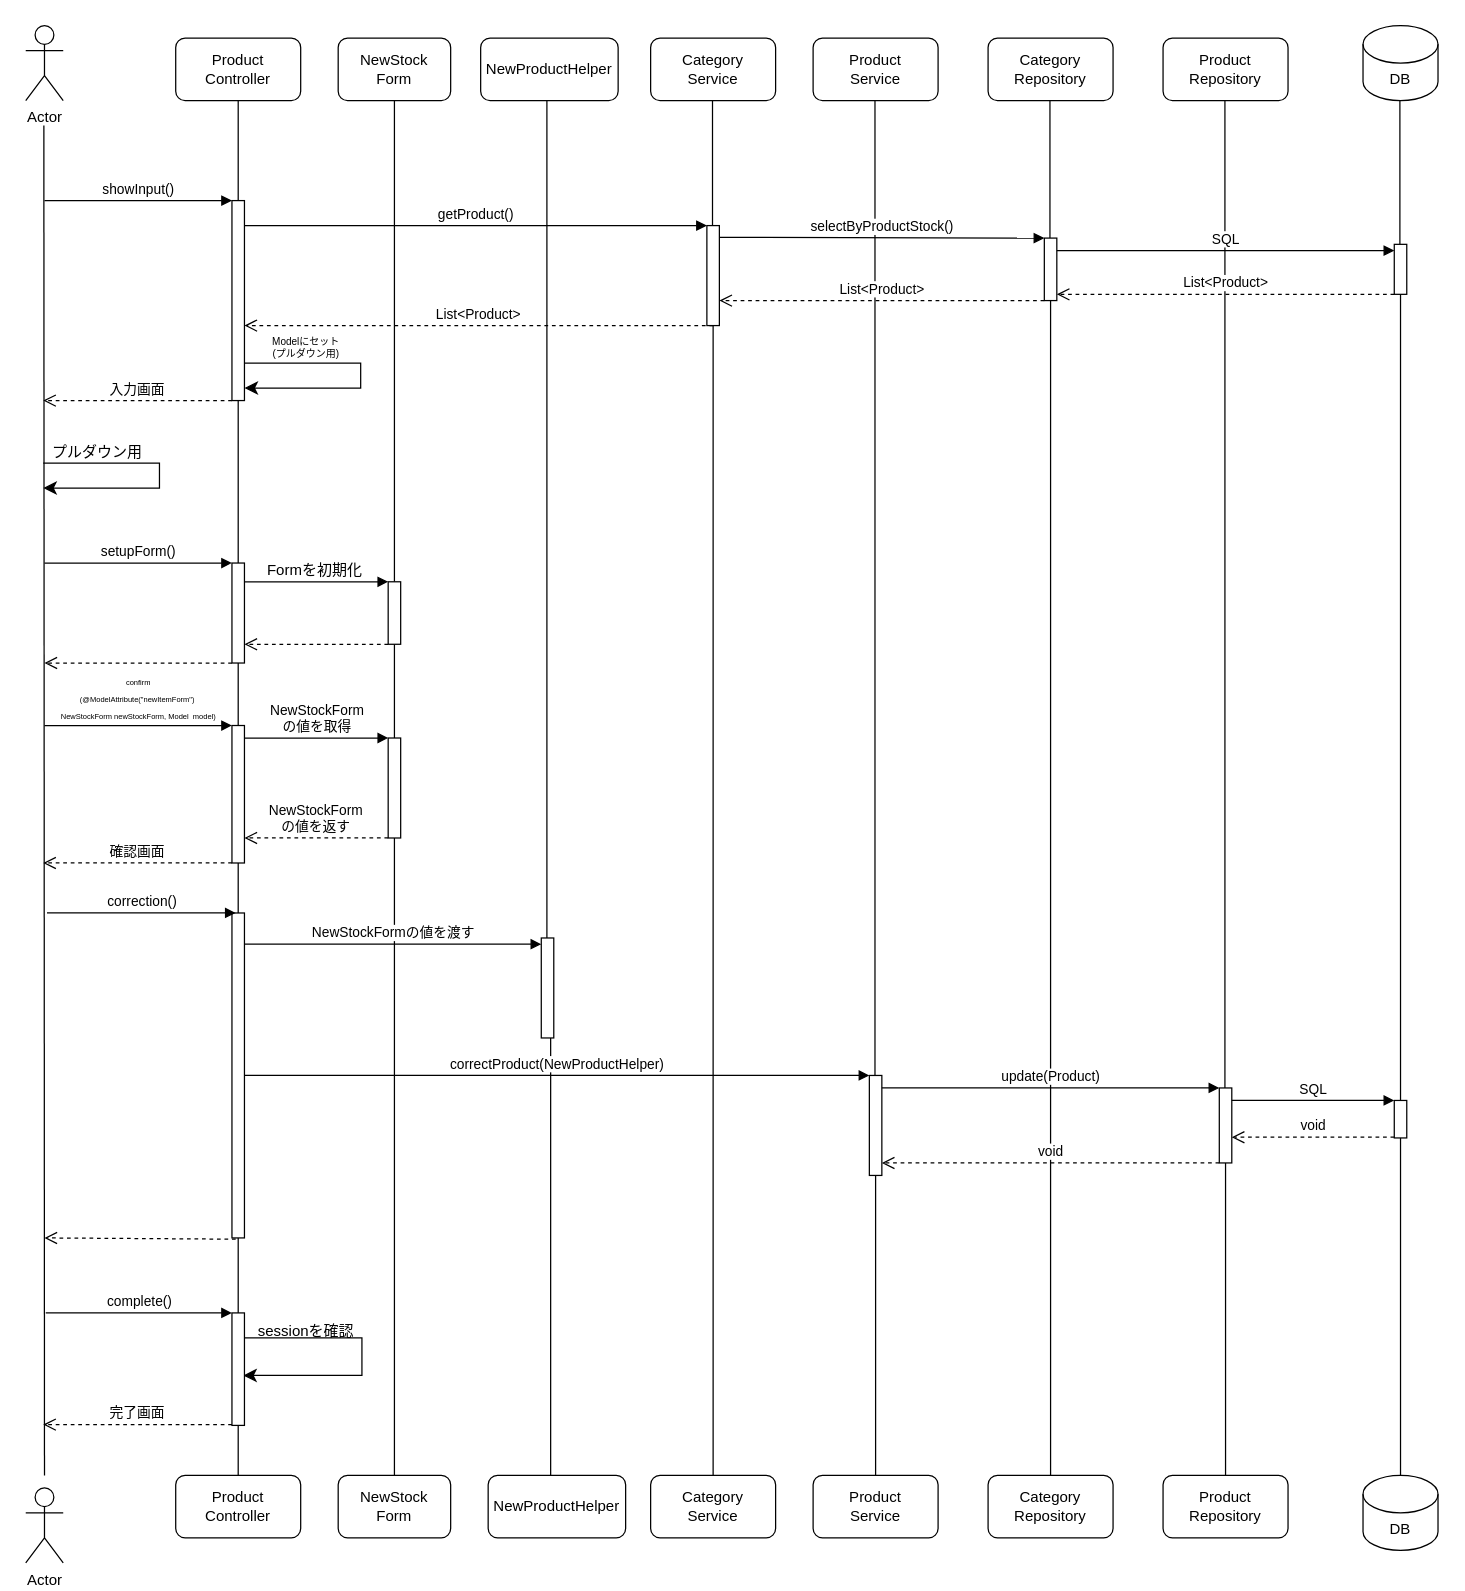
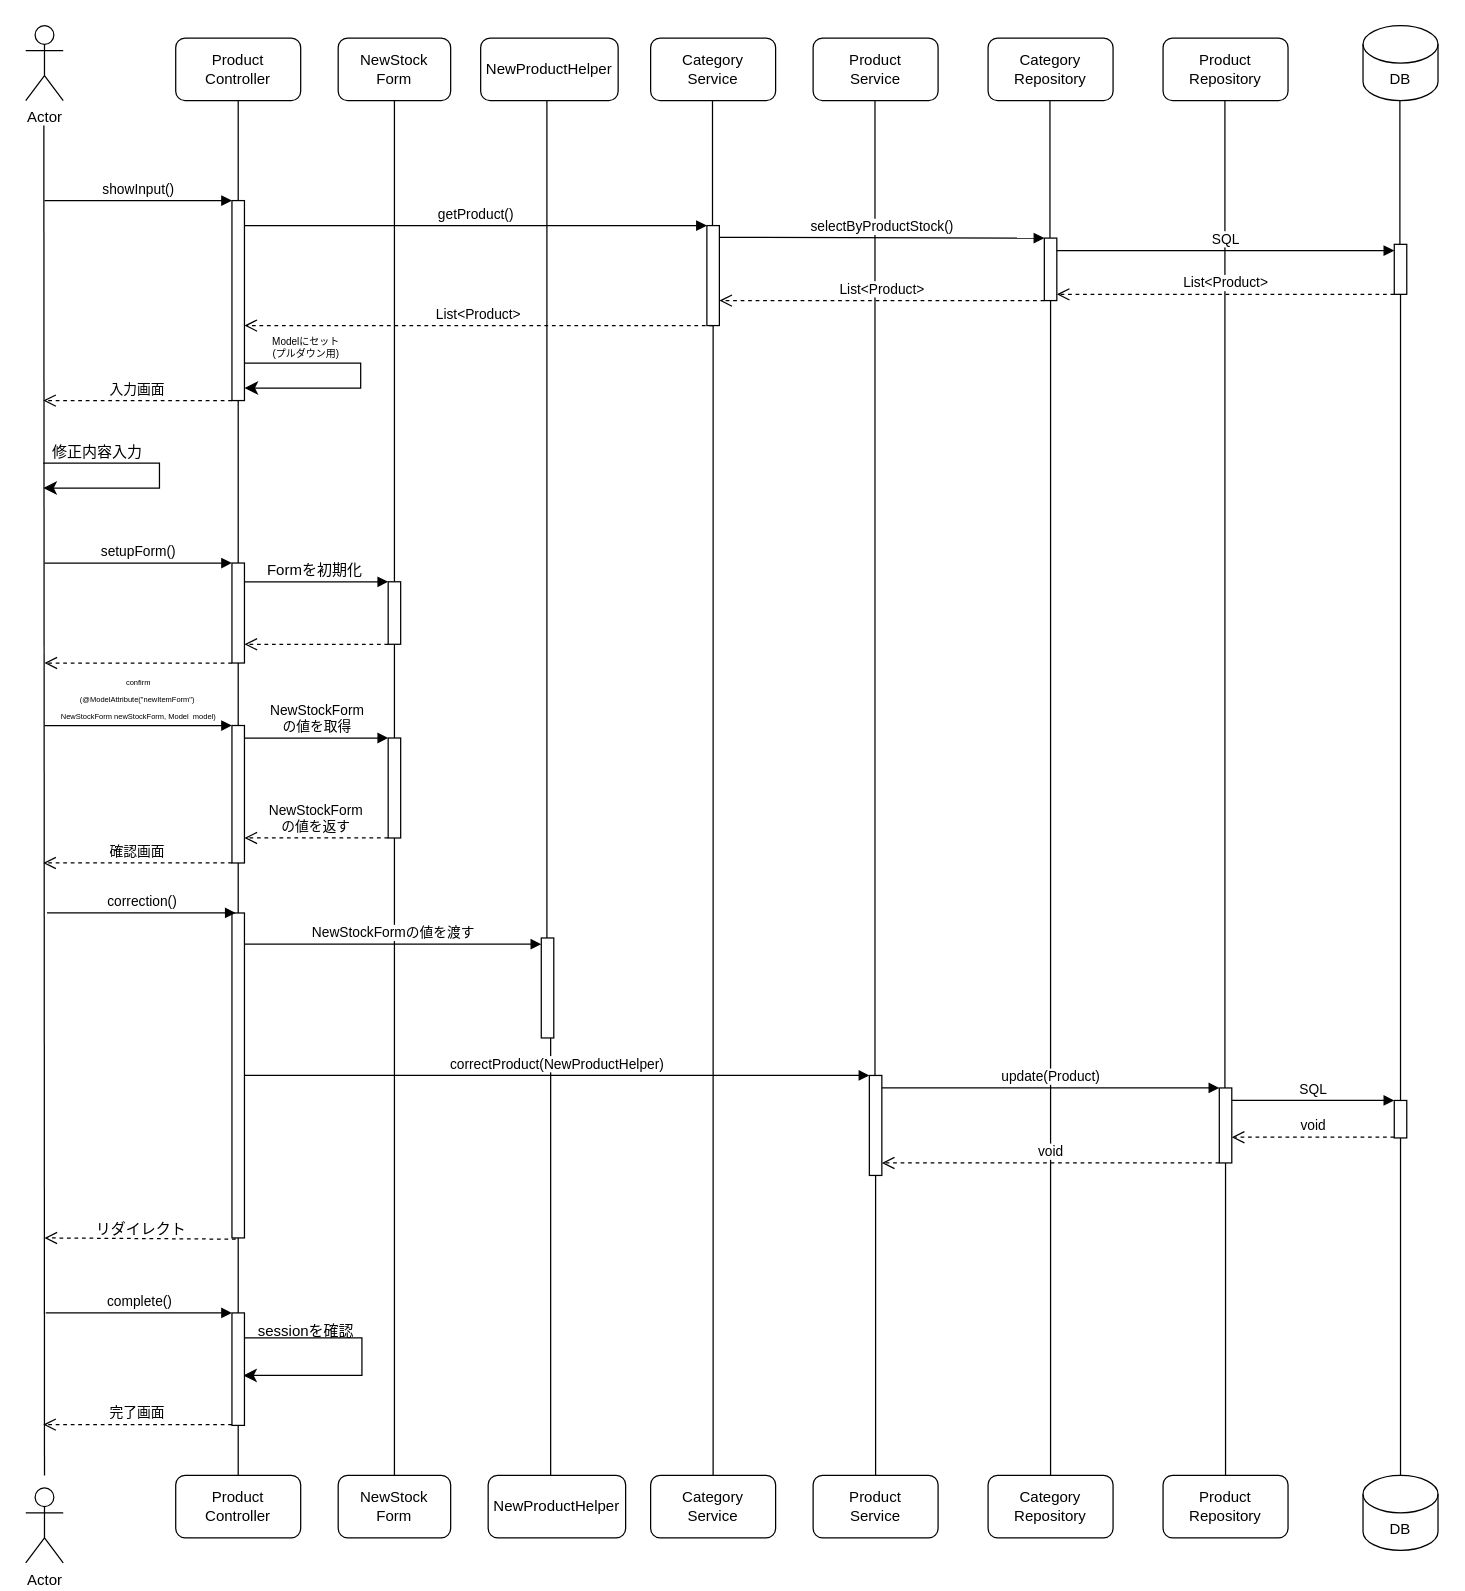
(98, 453) -> (98, 453)
none -> (141, 1229)
